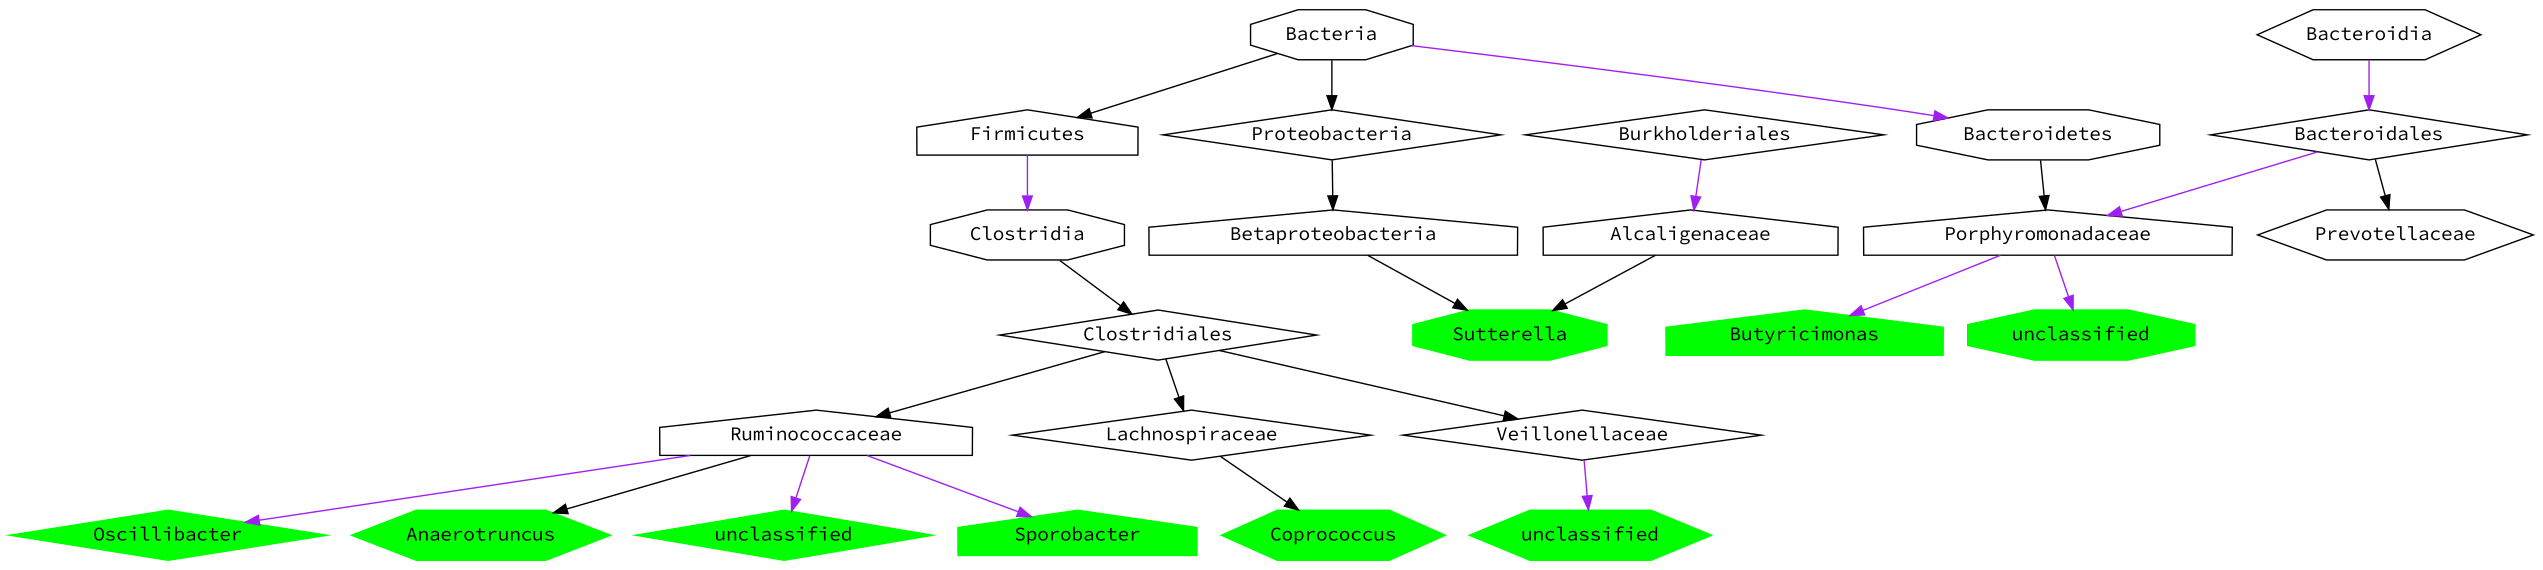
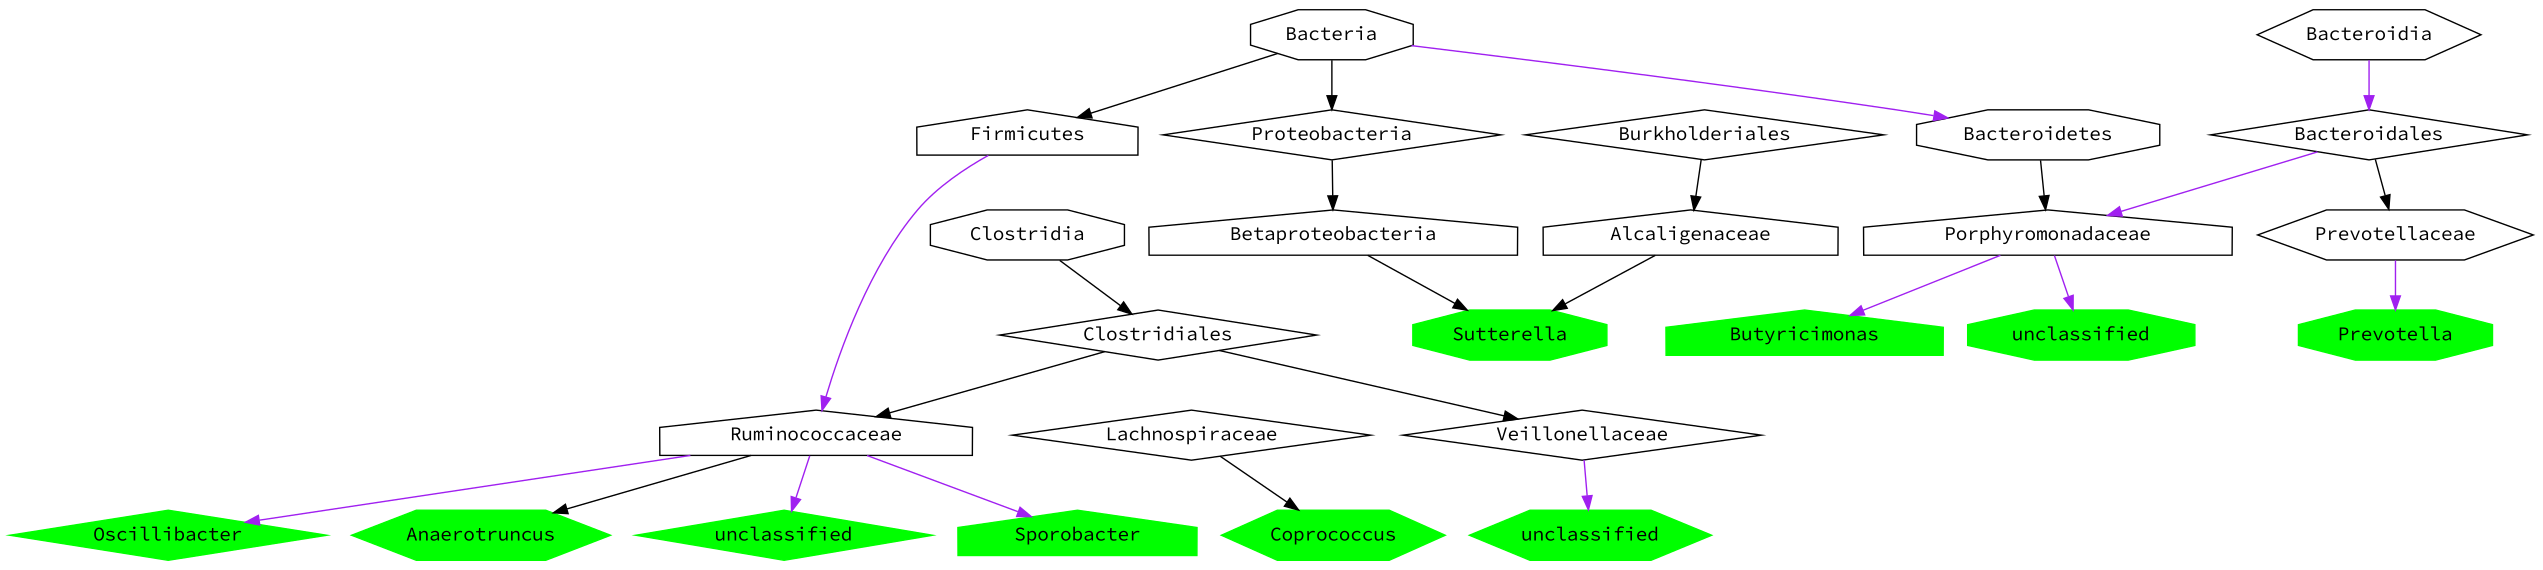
(1027, 176) -> (883, 259)
(1698, 178) -> (1698, 178)
none -> (2395, 335)
(1172, 378) -> none
